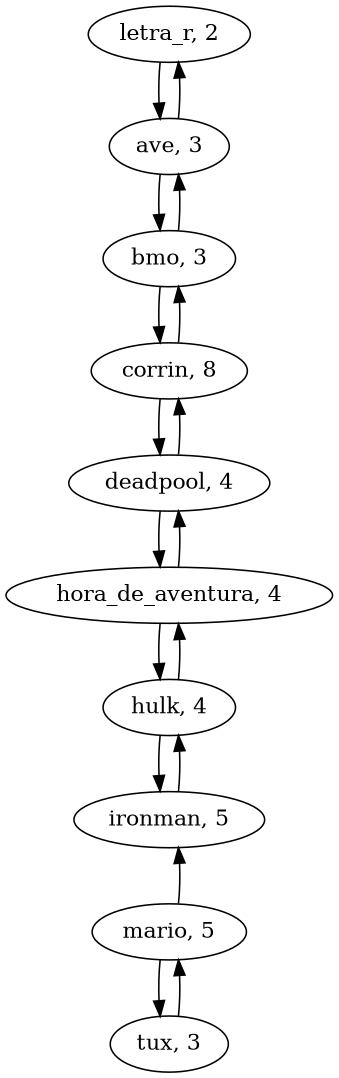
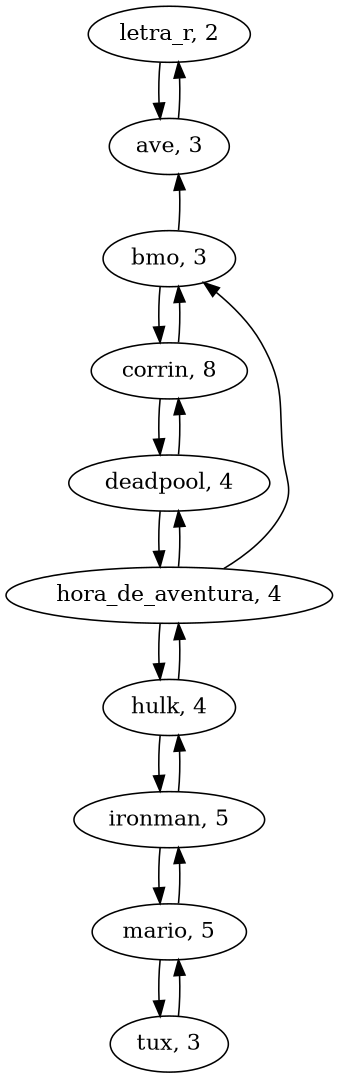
(159, 194) -> (282, 434)
none -> (159, 868)
